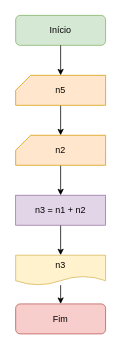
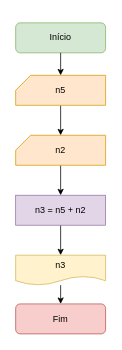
(60, 30) -> (60, 38)
(60, 210) -> (60, 210)
